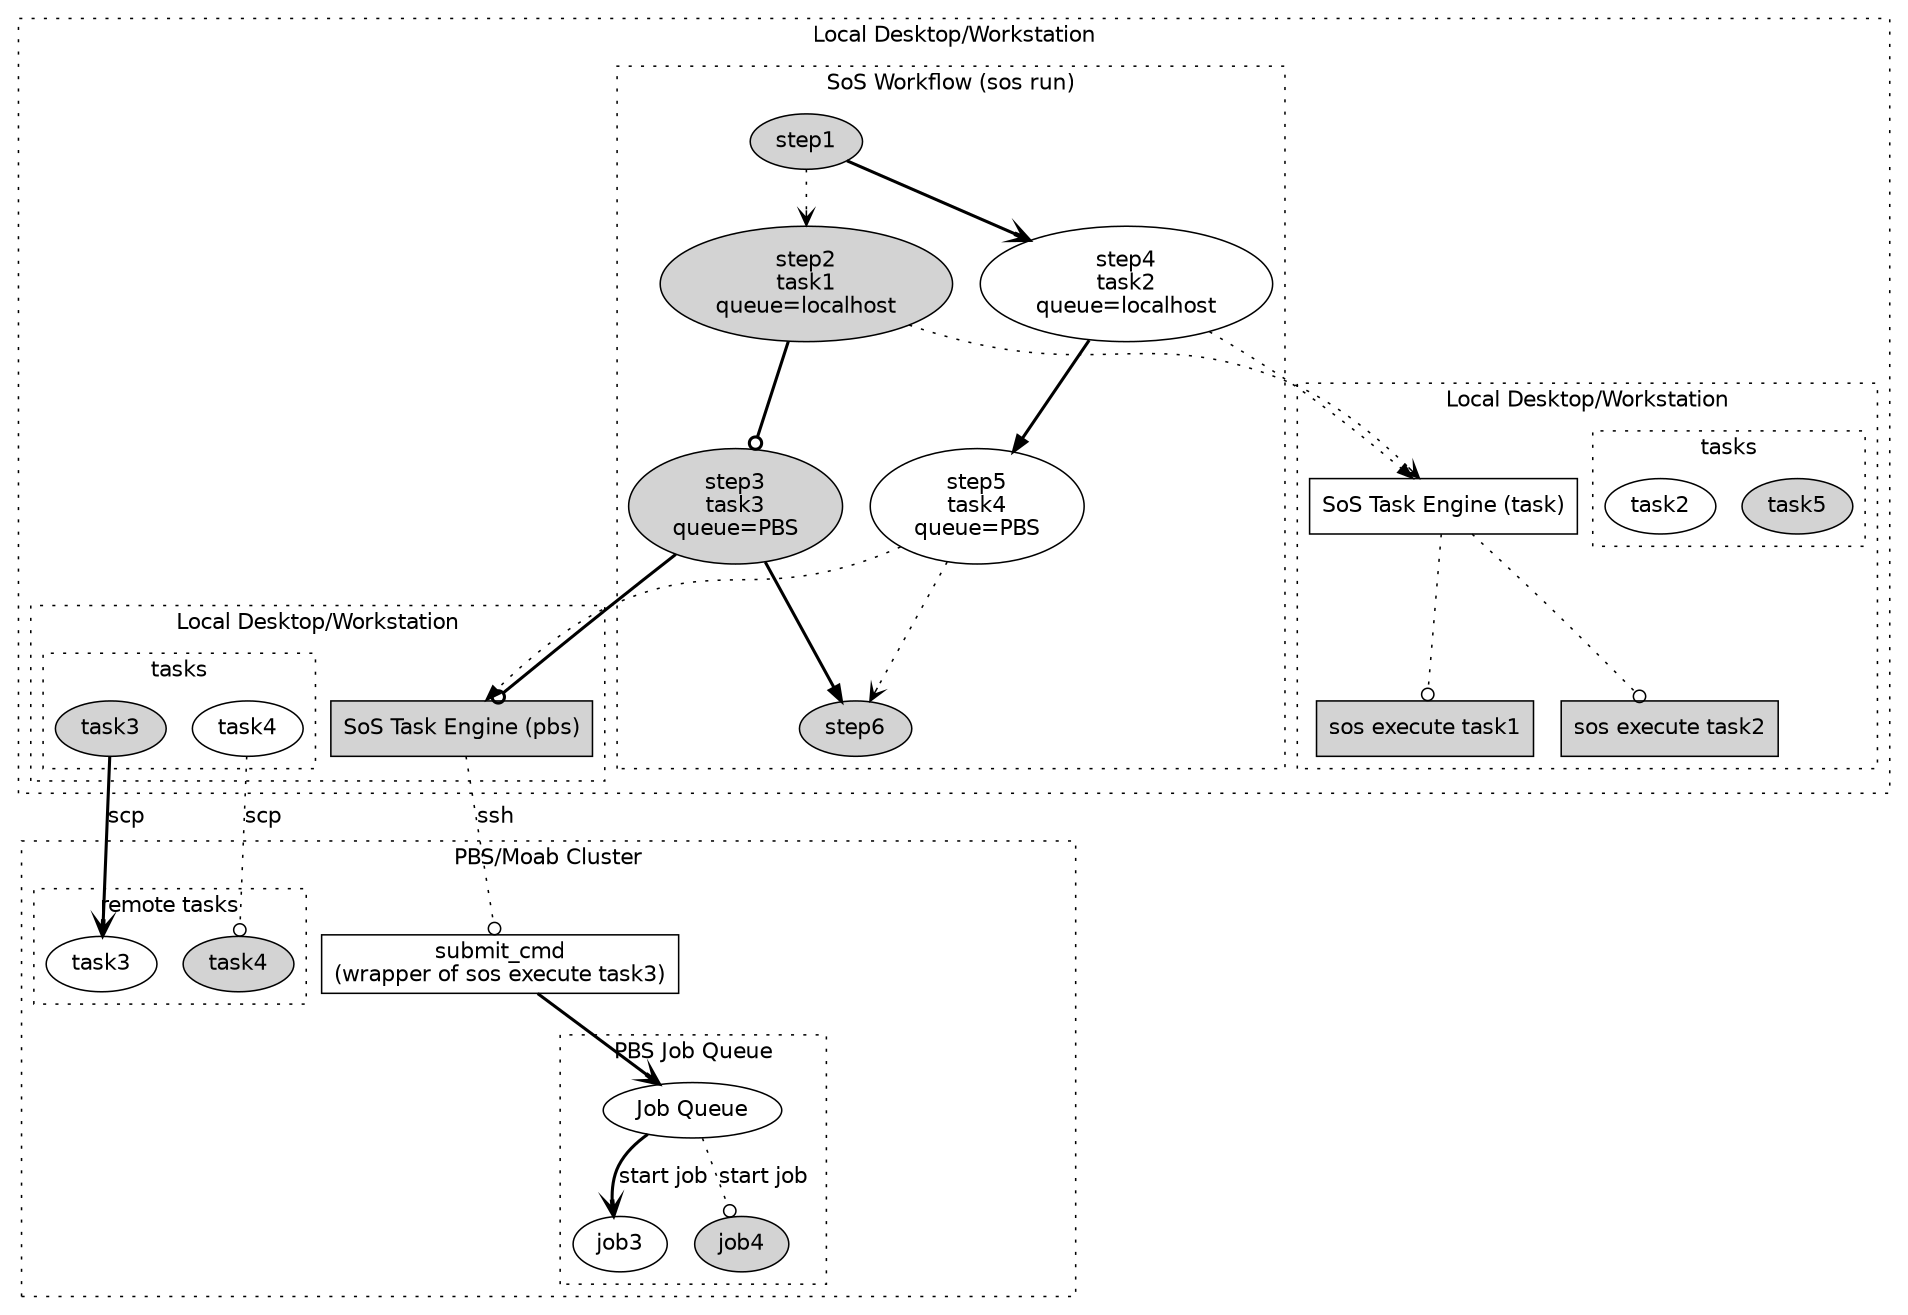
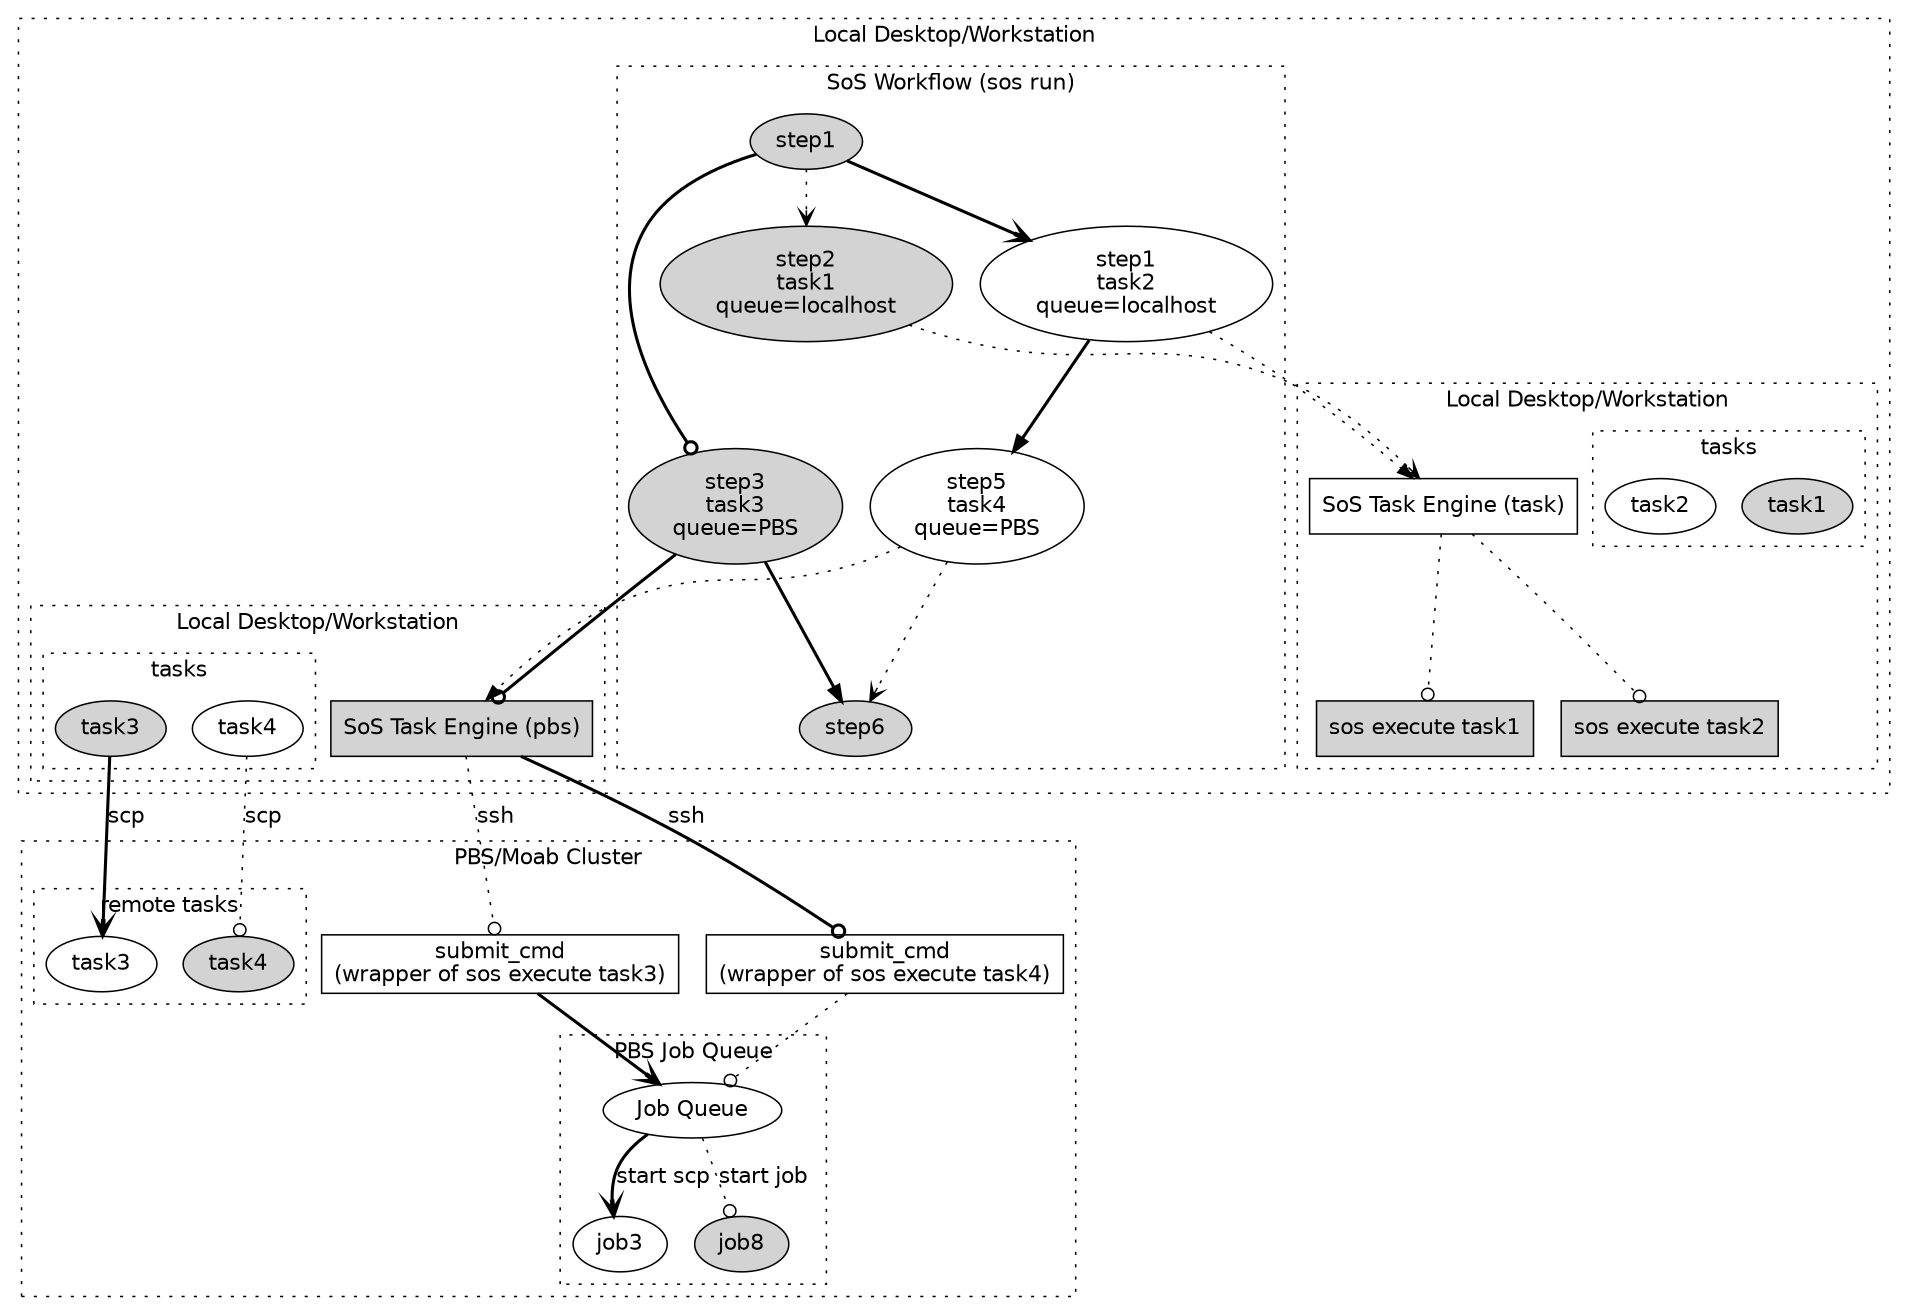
(1126, 284) -> (1126, 284)
(773, 389) -> (631, 272)
(1797, 506) -> (1797, 506)
none -> (885, 964)
(663, 1177) -> (663, 1177)
(742, 1244) -> (742, 1244)
